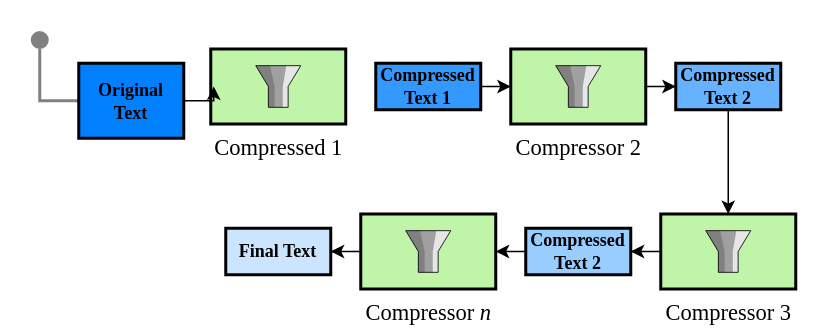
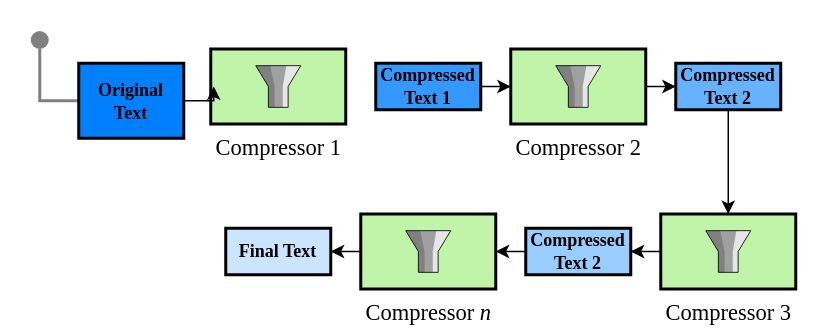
(279, 141) -> (279, 141)
